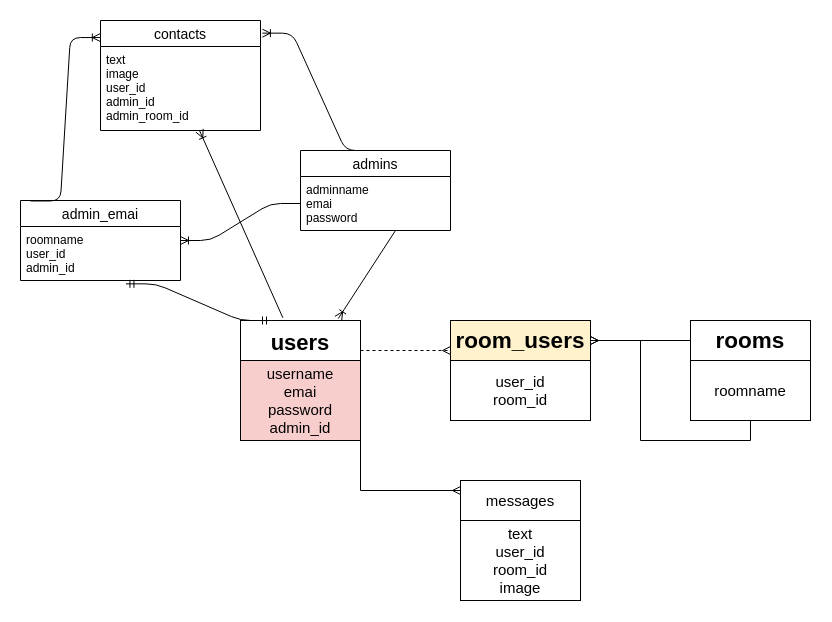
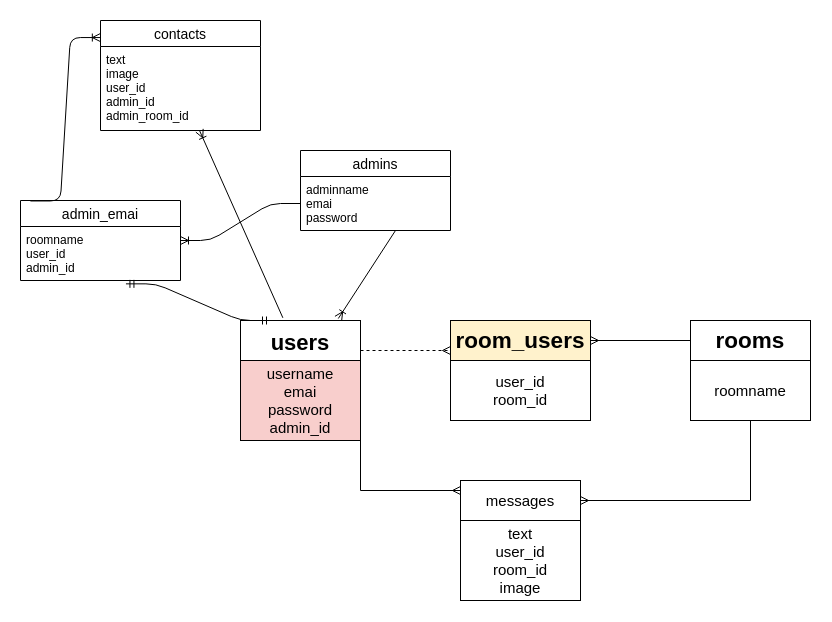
(314, 82) -> none
(648, 441) -> (698, 501)
